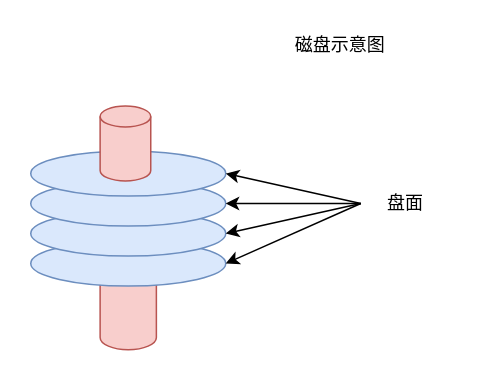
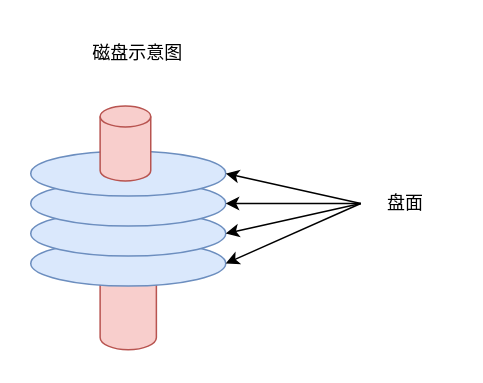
(341, 46) -> (138, 53)
